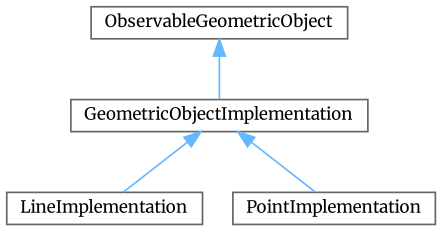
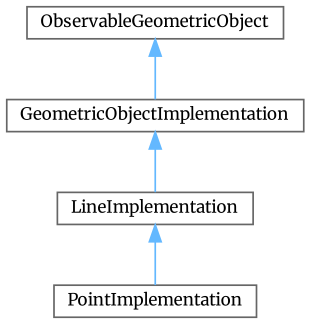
(283, 167) -> (155, 263)
